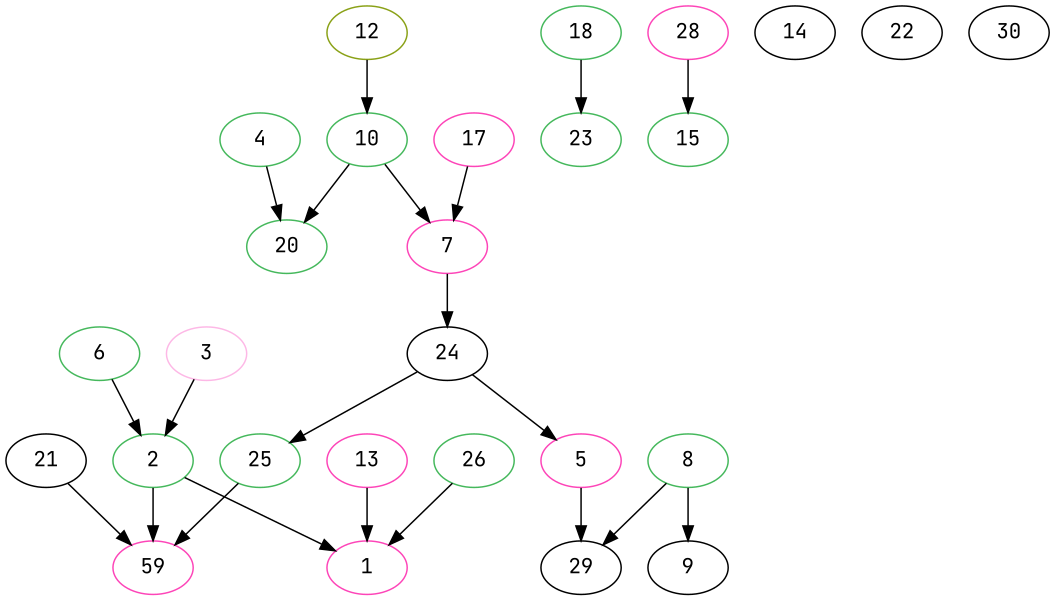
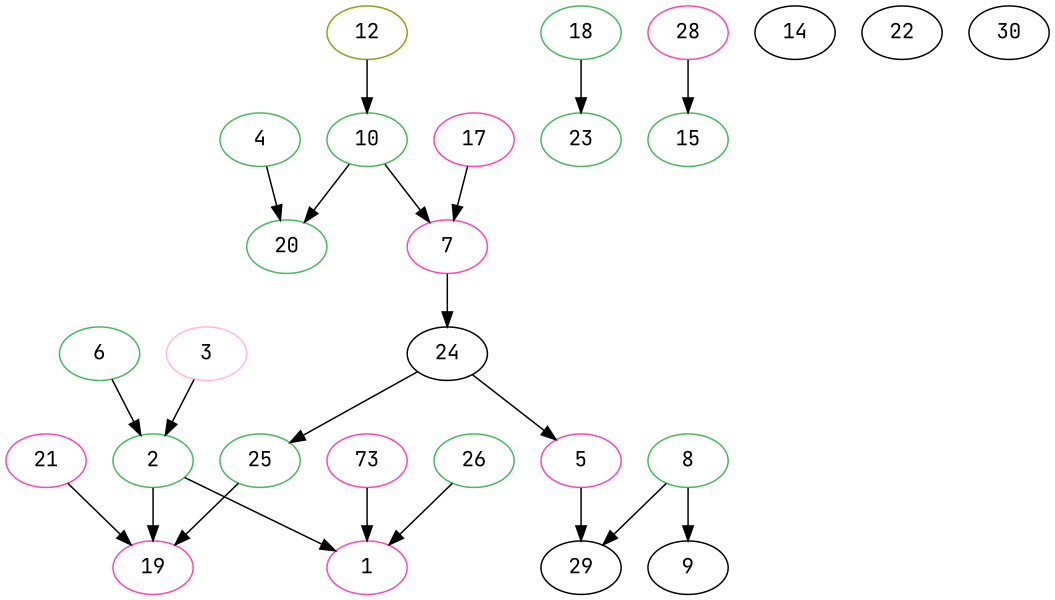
(46, 461) -> (46, 461)
(367, 461) -> (367, 461)
(153, 568) -> (153, 568)
